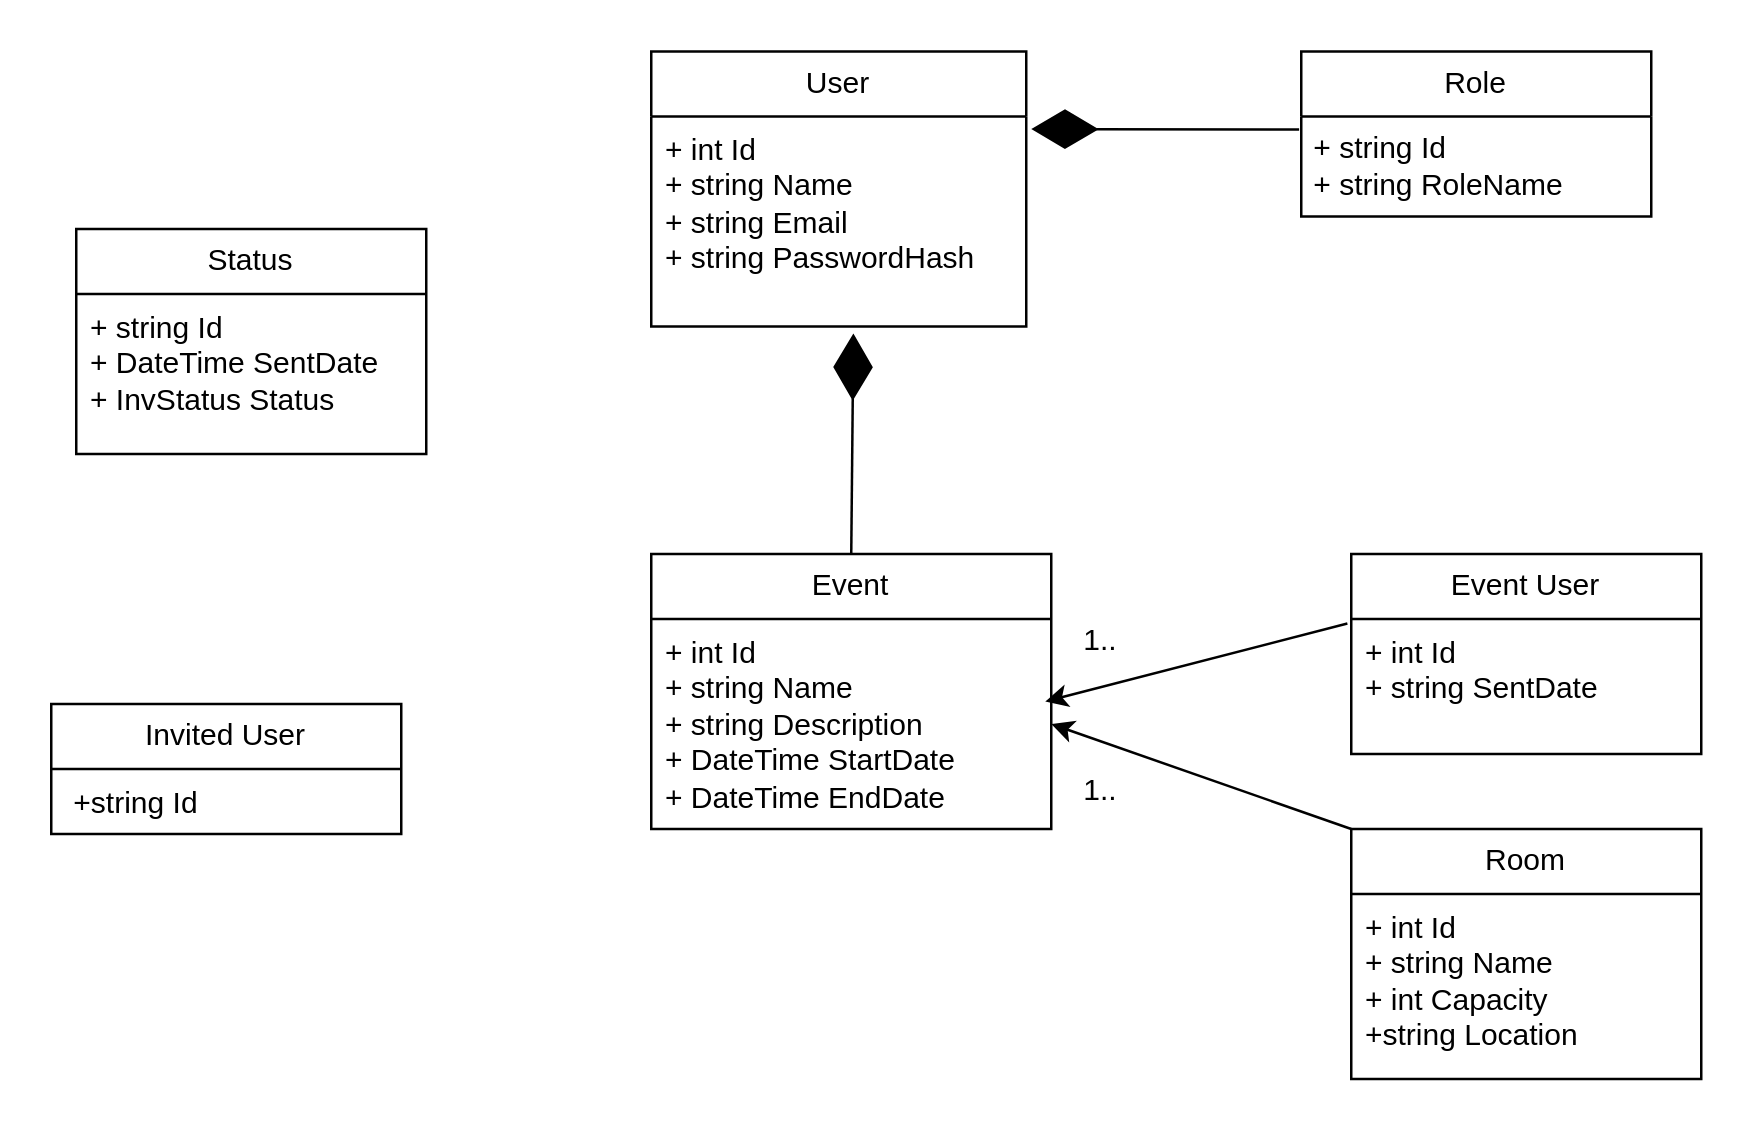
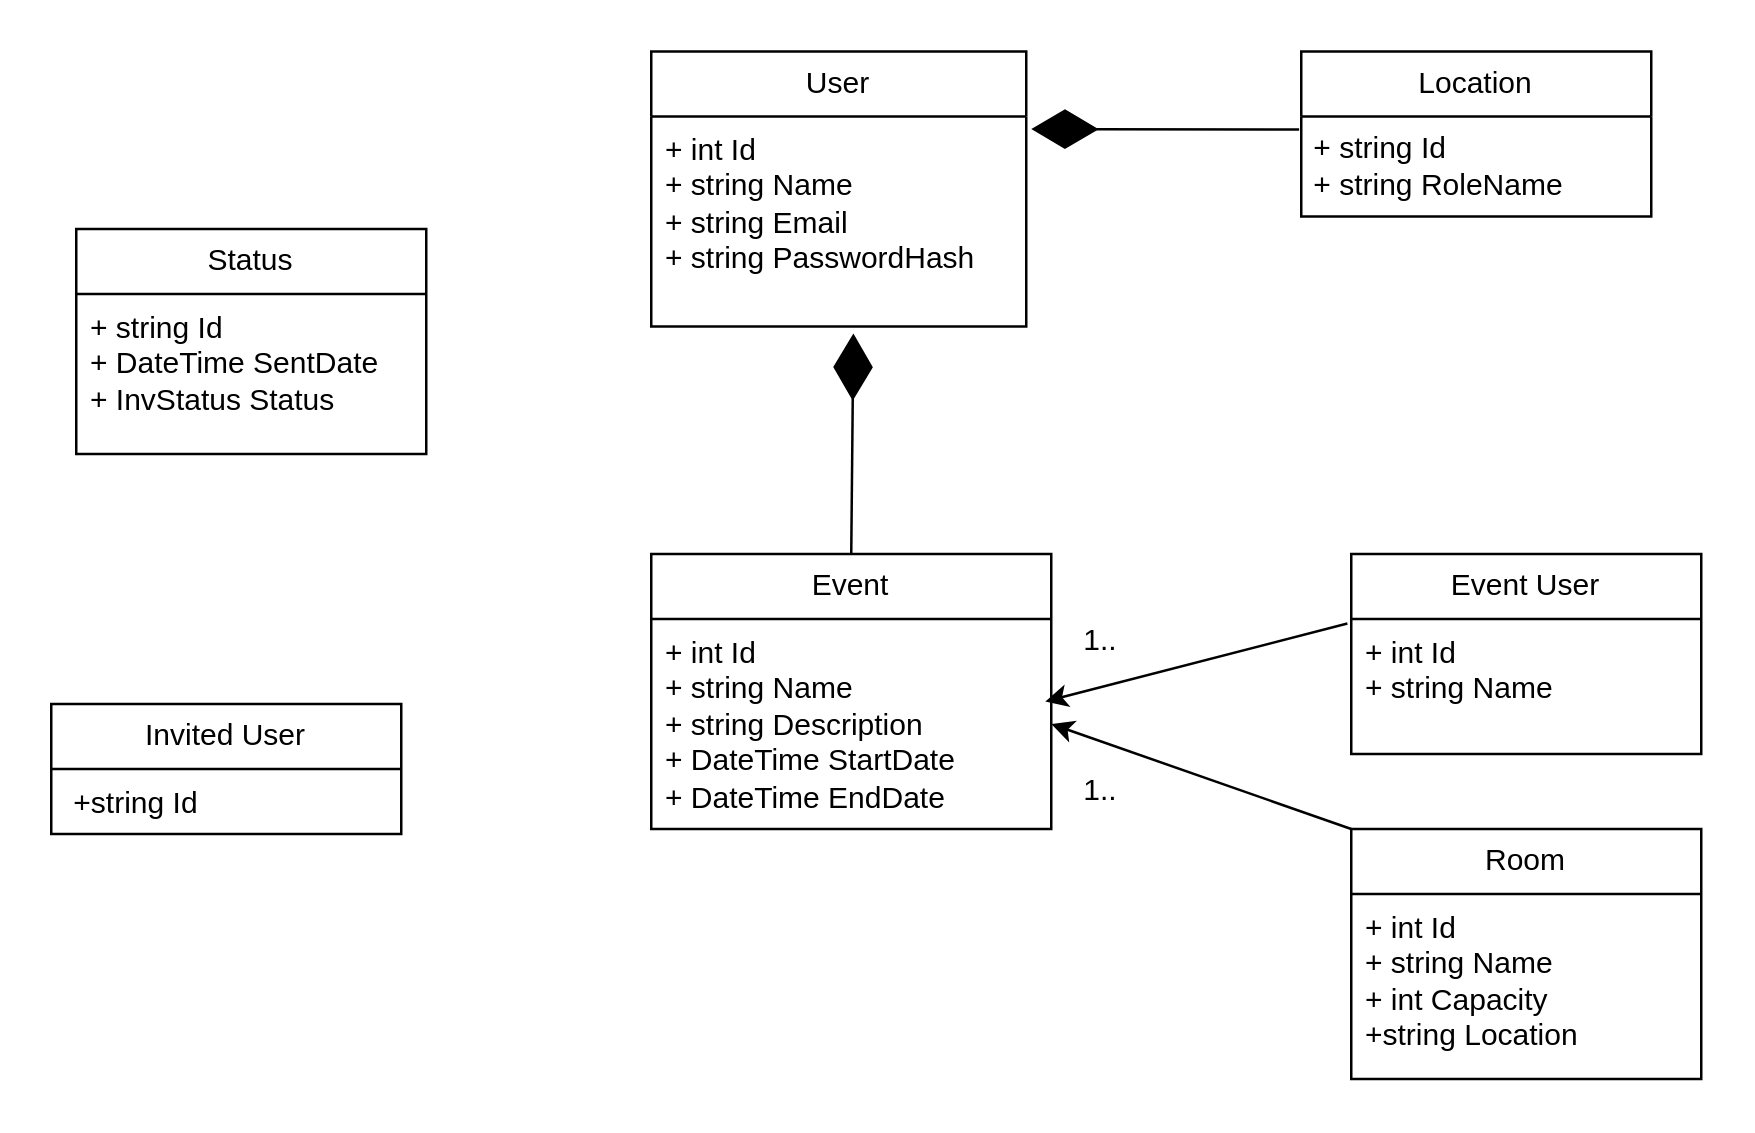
(1476, 84) -> (1476, 84)
(1497, 672) -> (1464, 672)
